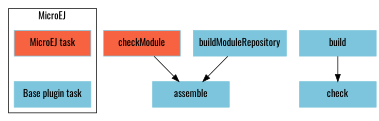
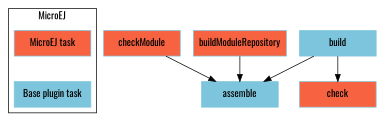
(240, 43) -> (240, 43)
none -> (292, 67)
(338, 94) -> (338, 94)
